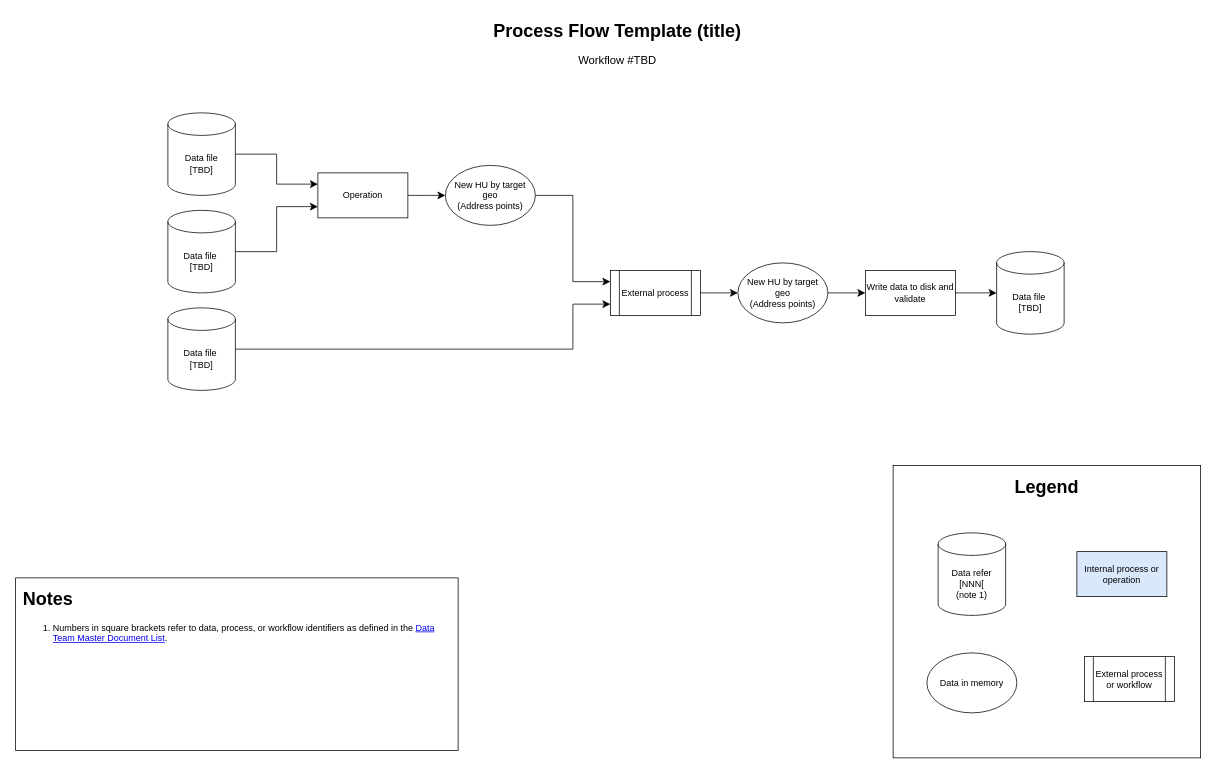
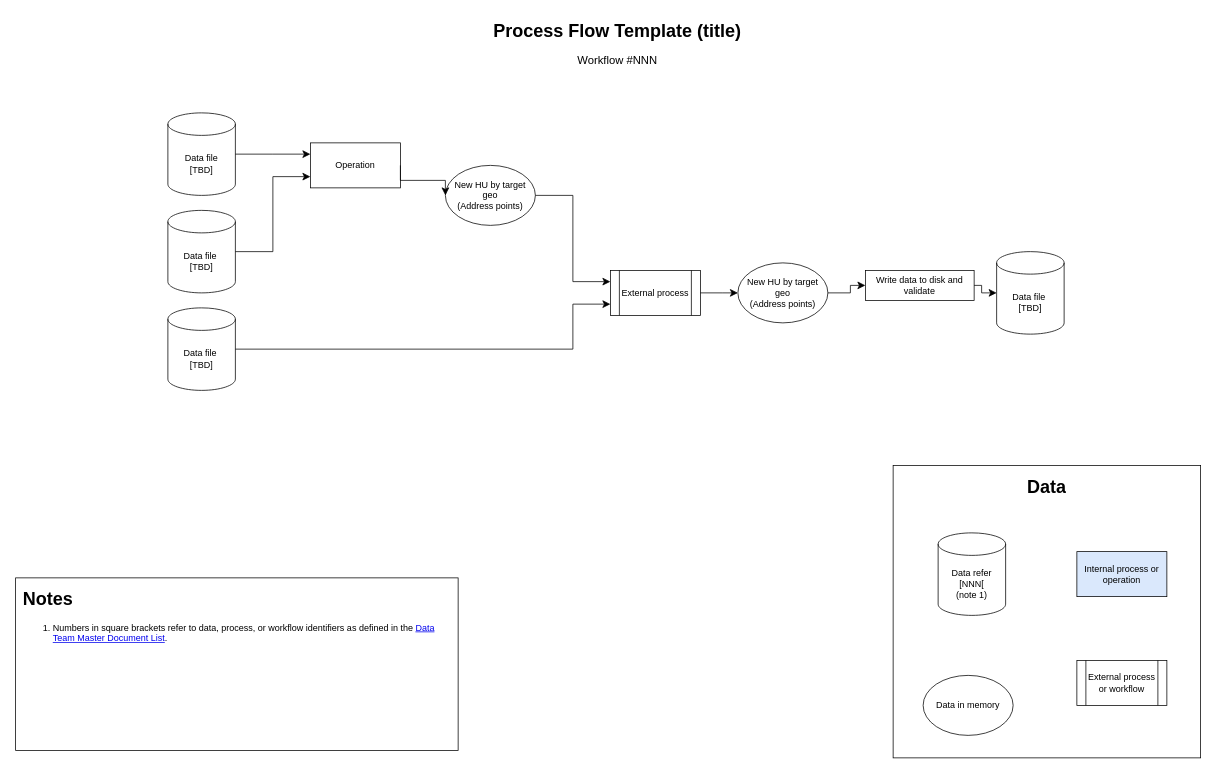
(617, 31) -> (617, 31)
(363, 195) -> (355, 165)
(910, 293) -> (920, 285)
(1047, 482) -> (1047, 482)
(1129, 679) -> (1122, 683)
(972, 683) -> (968, 705)
